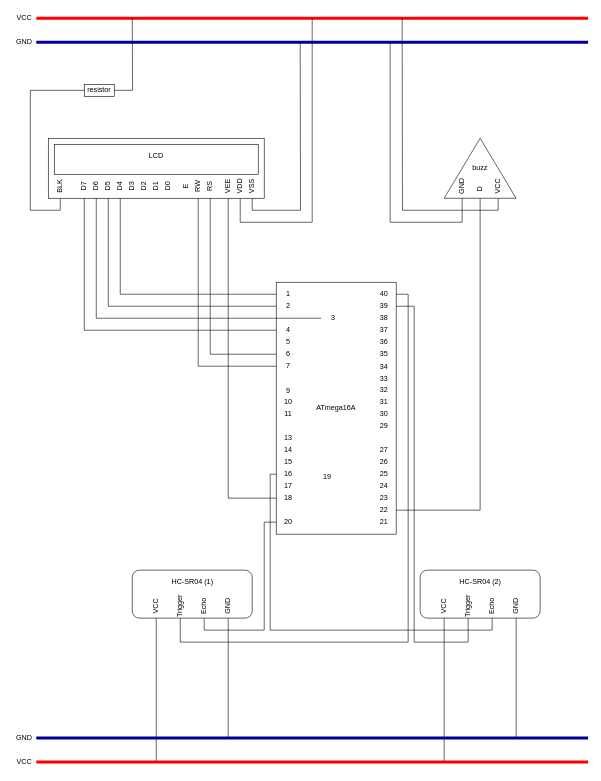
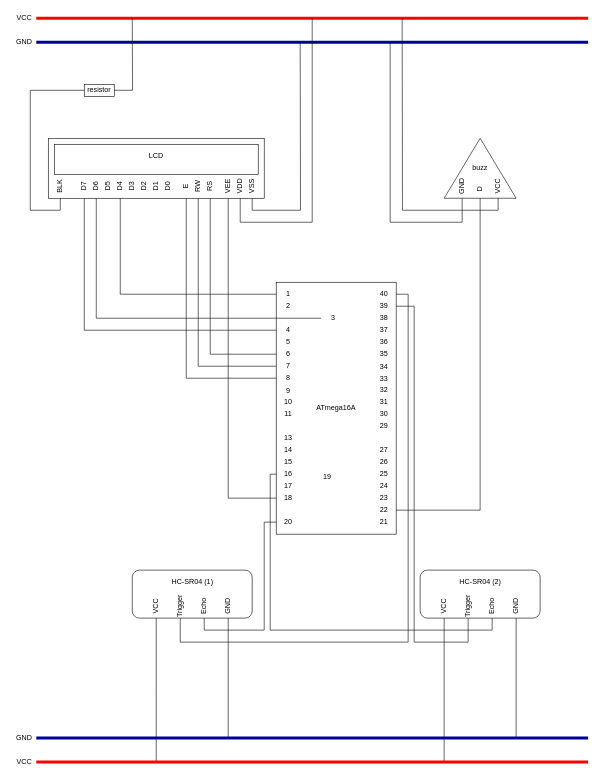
(138, 306) -> none
none -> (186, 333)
none -> (288, 378)
